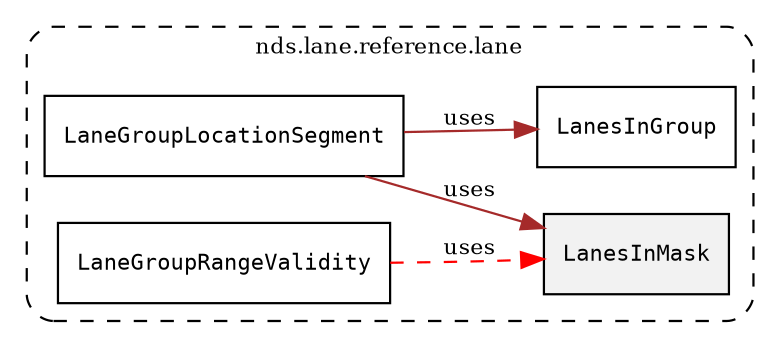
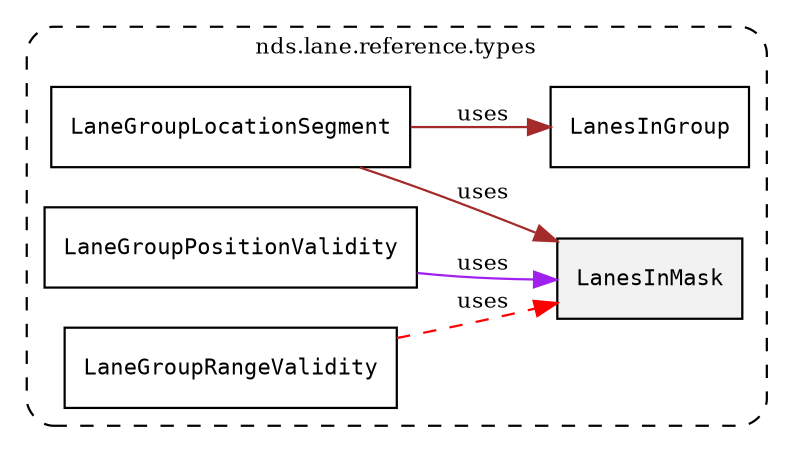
(390, 48) -> (397, 48)
none -> (231, 247)
